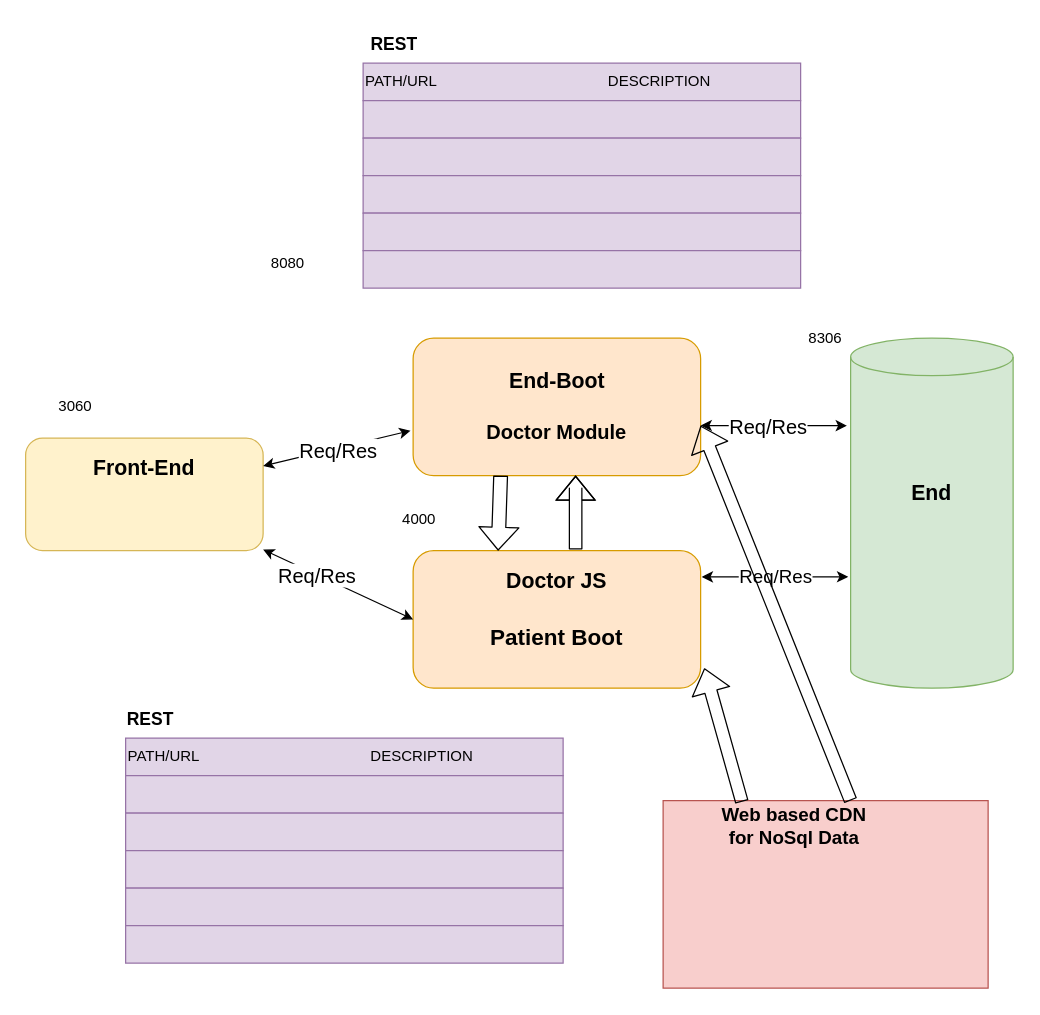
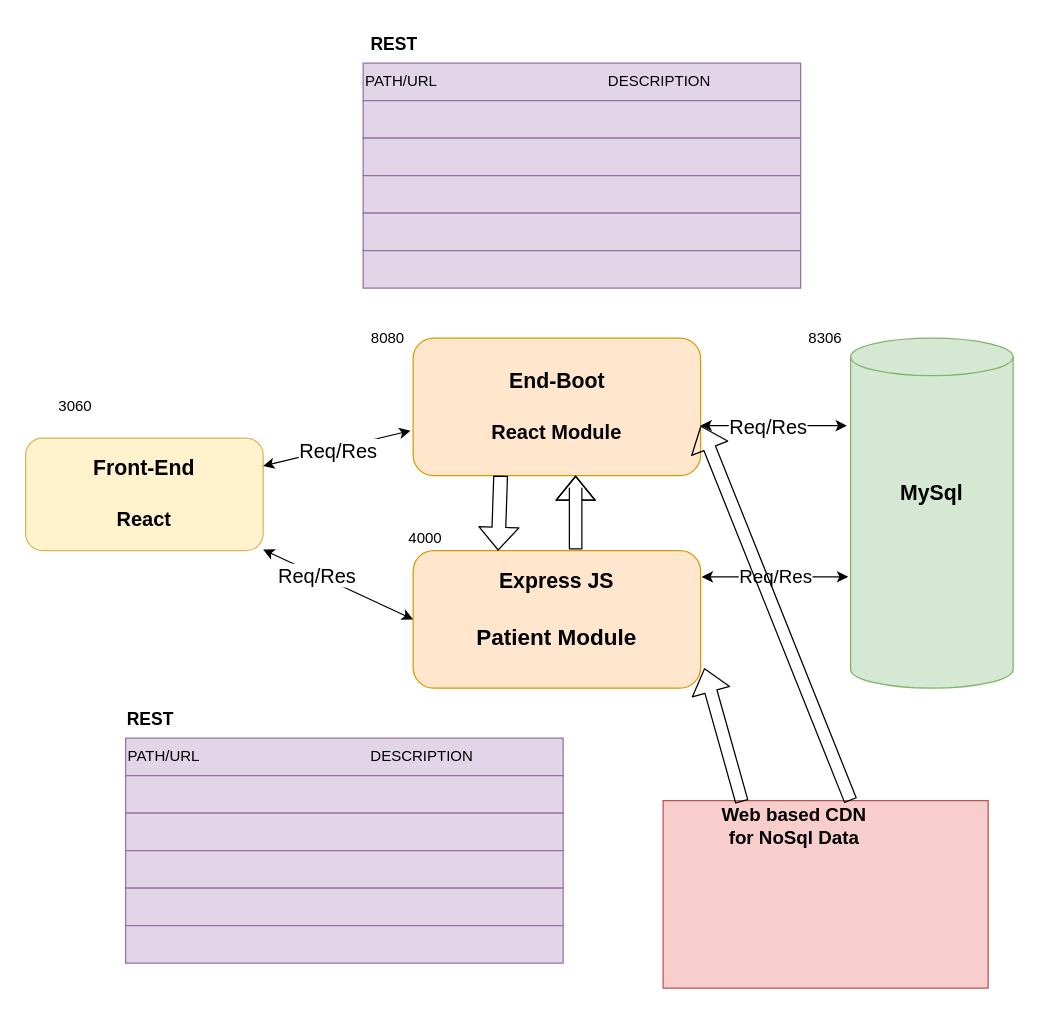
(288, 263) -> (388, 338)
(557, 432) -> (557, 432)
(932, 494) -> (932, 494)
none -> (144, 519)
(419, 519) -> (426, 538)
(557, 582) -> (557, 582)
(557, 638) -> (557, 638)
